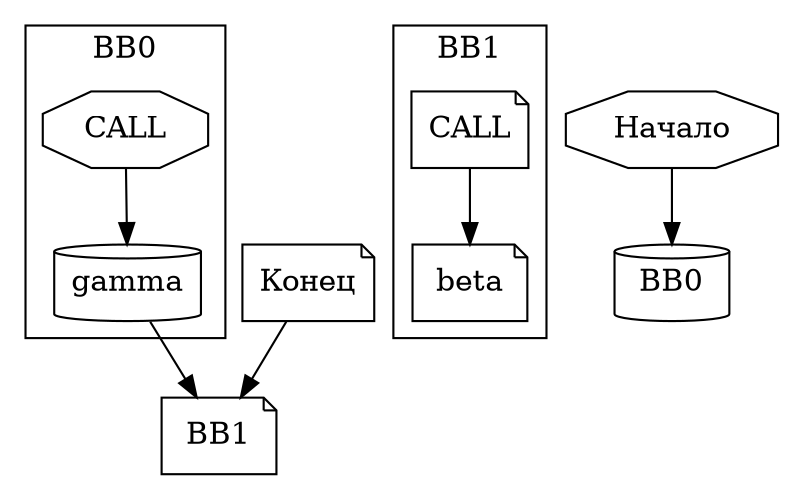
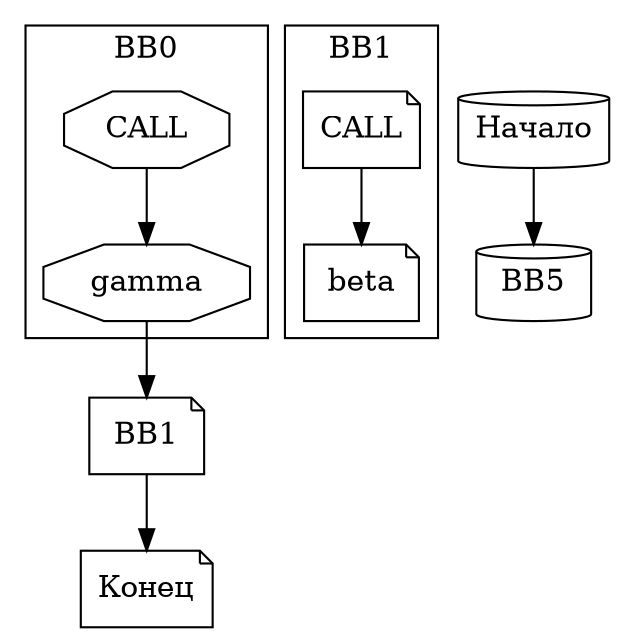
(672, 130) -> (534, 130)
(128, 283) -> (147, 283)
(672, 283) -> (534, 283)
(269, 350) -> (147, 502)
